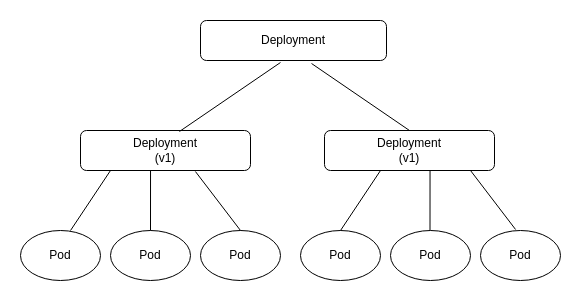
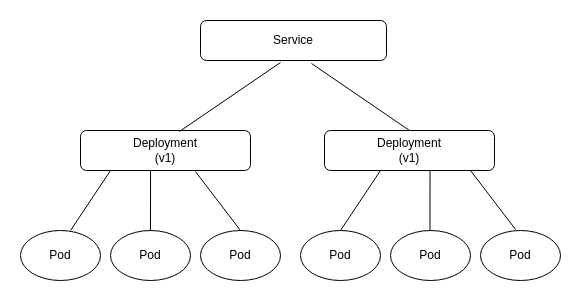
(294, 41) -> (294, 41)
